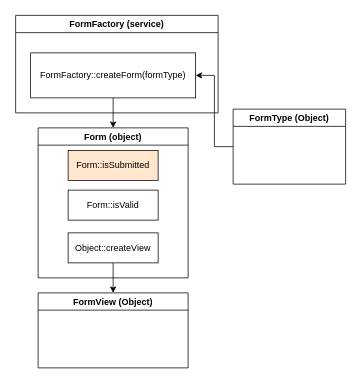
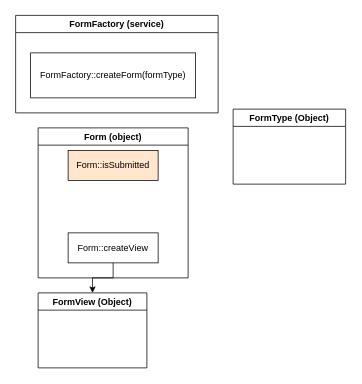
(214, 114) -> none
(113, 121) -> none
(113, 205) -> none
(113, 248) -> (113, 248)
(113, 330) -> (92, 330)
